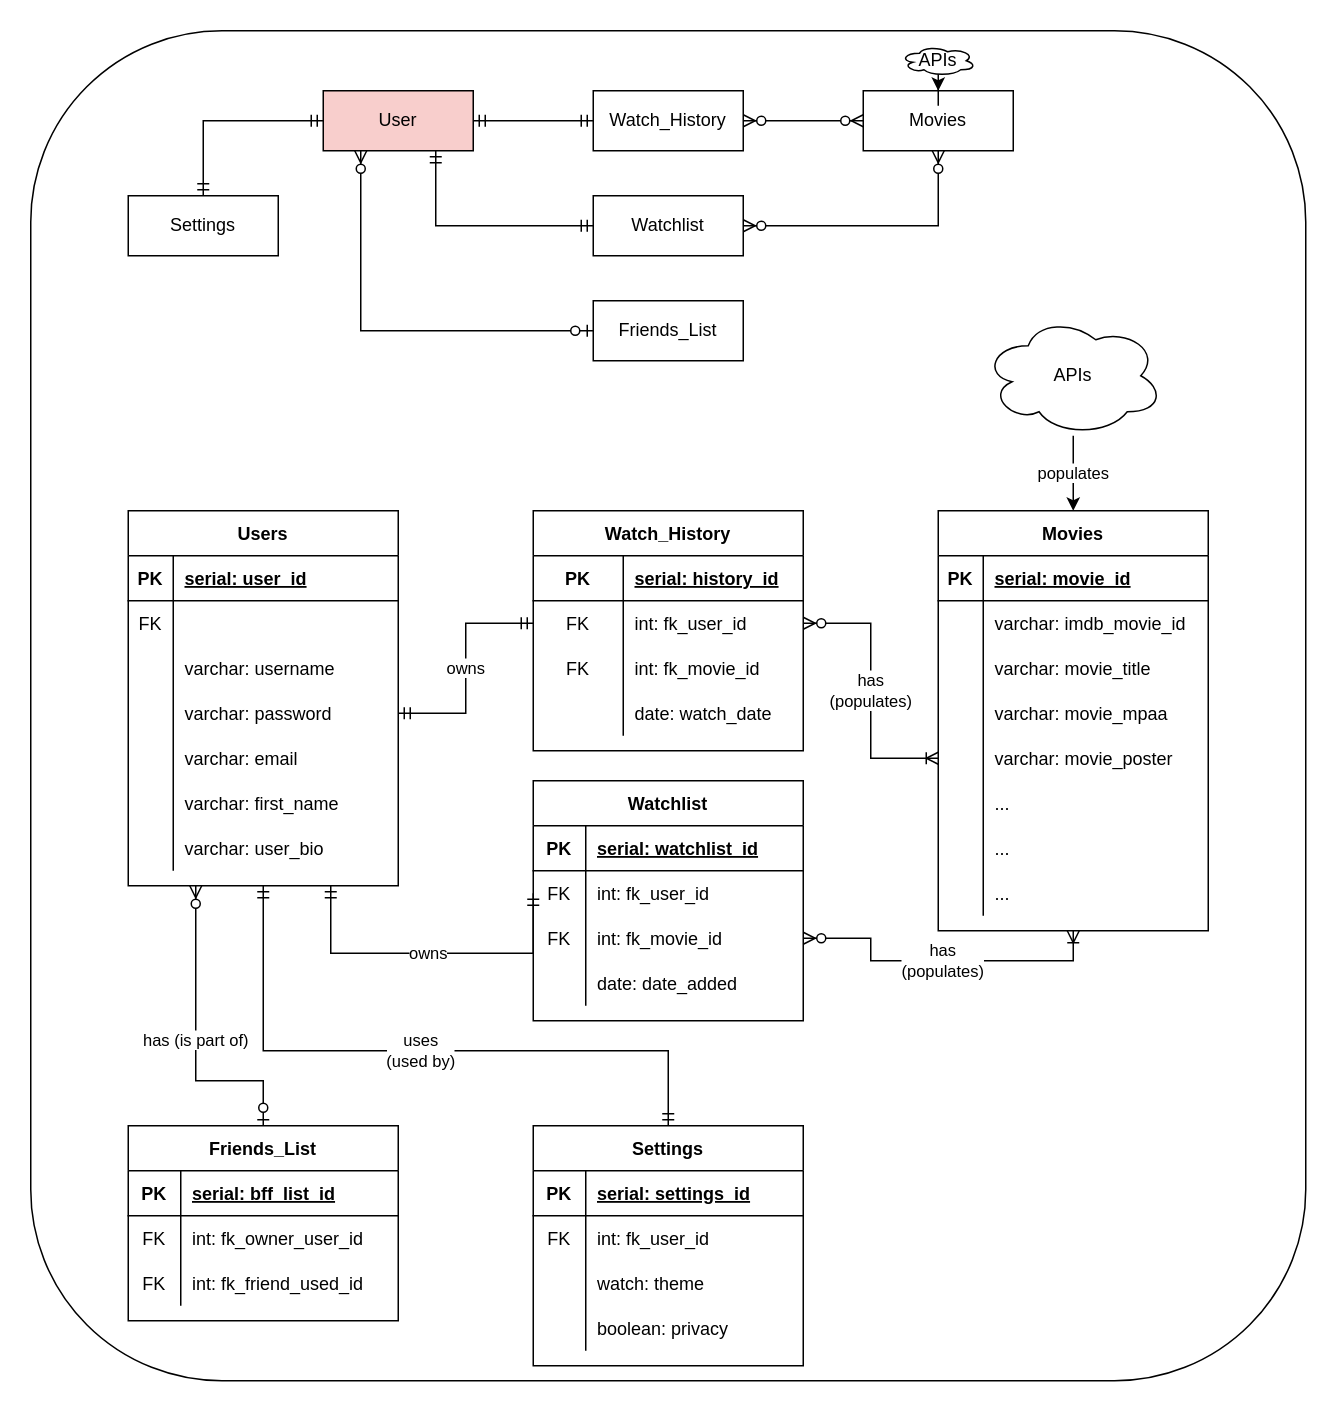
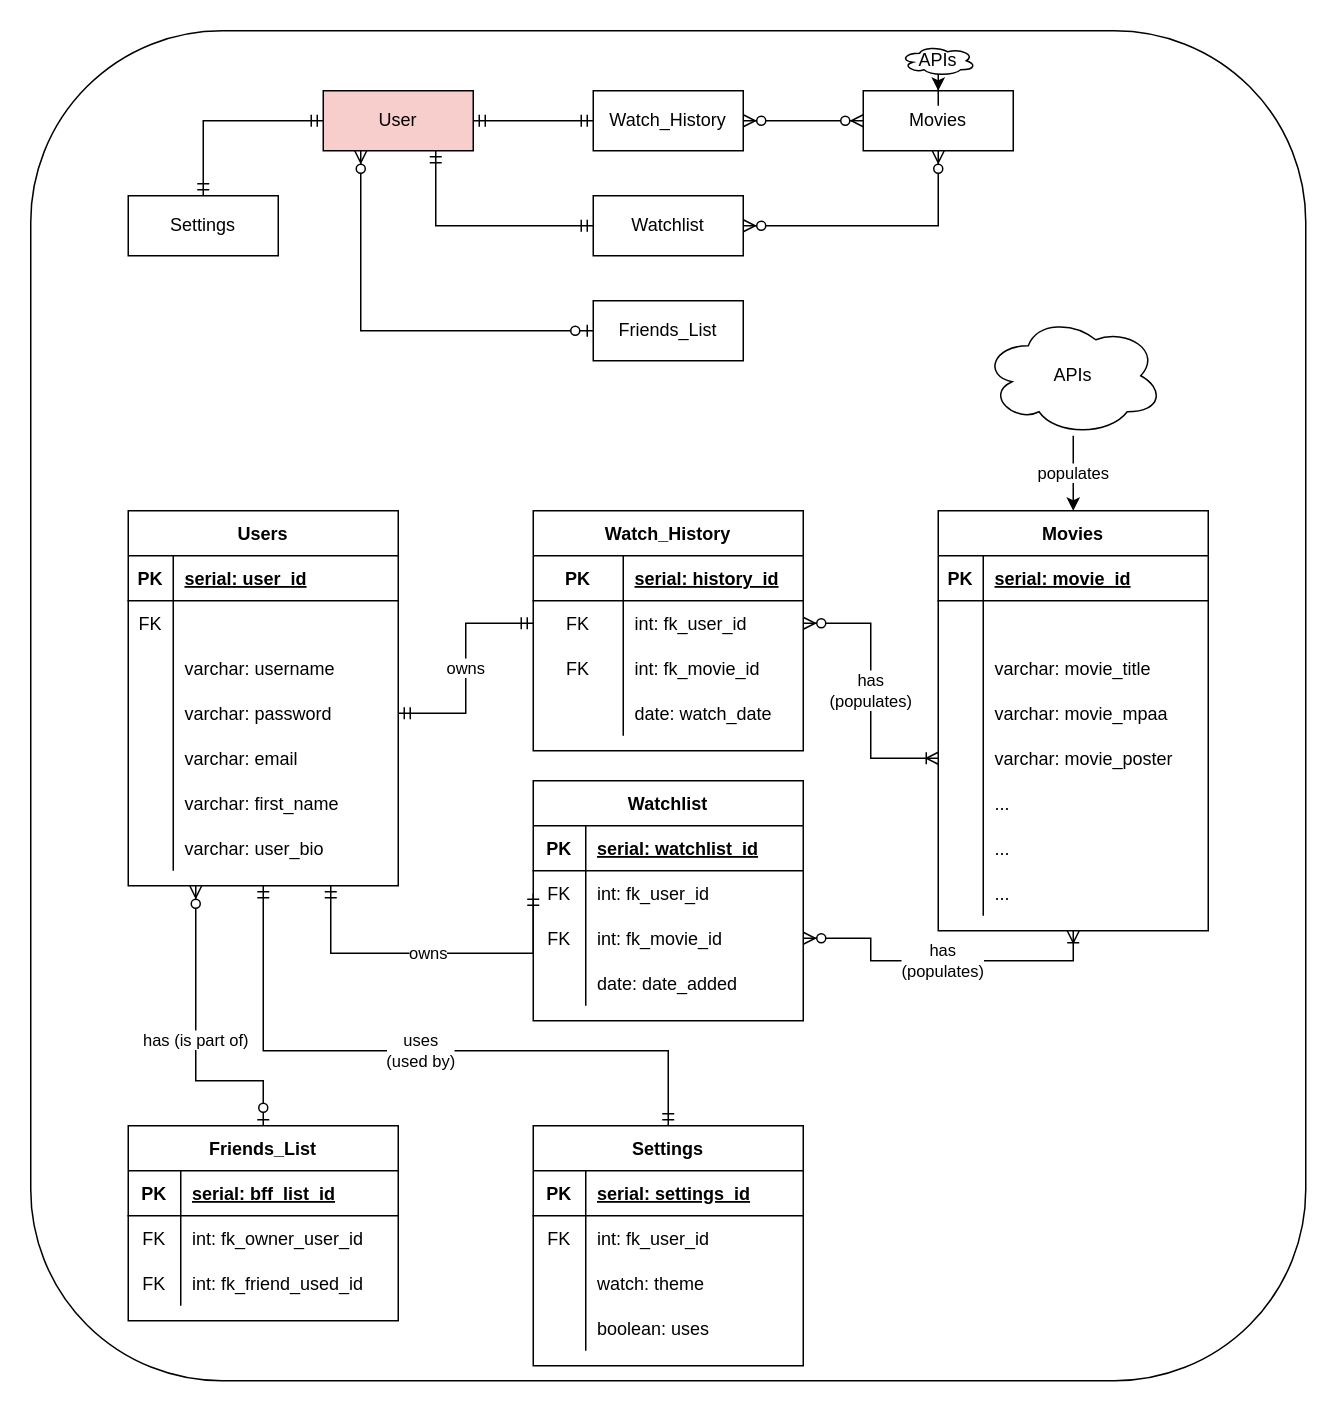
(1096, 623) -> none
(668, 1329) -> (656, 1329)
